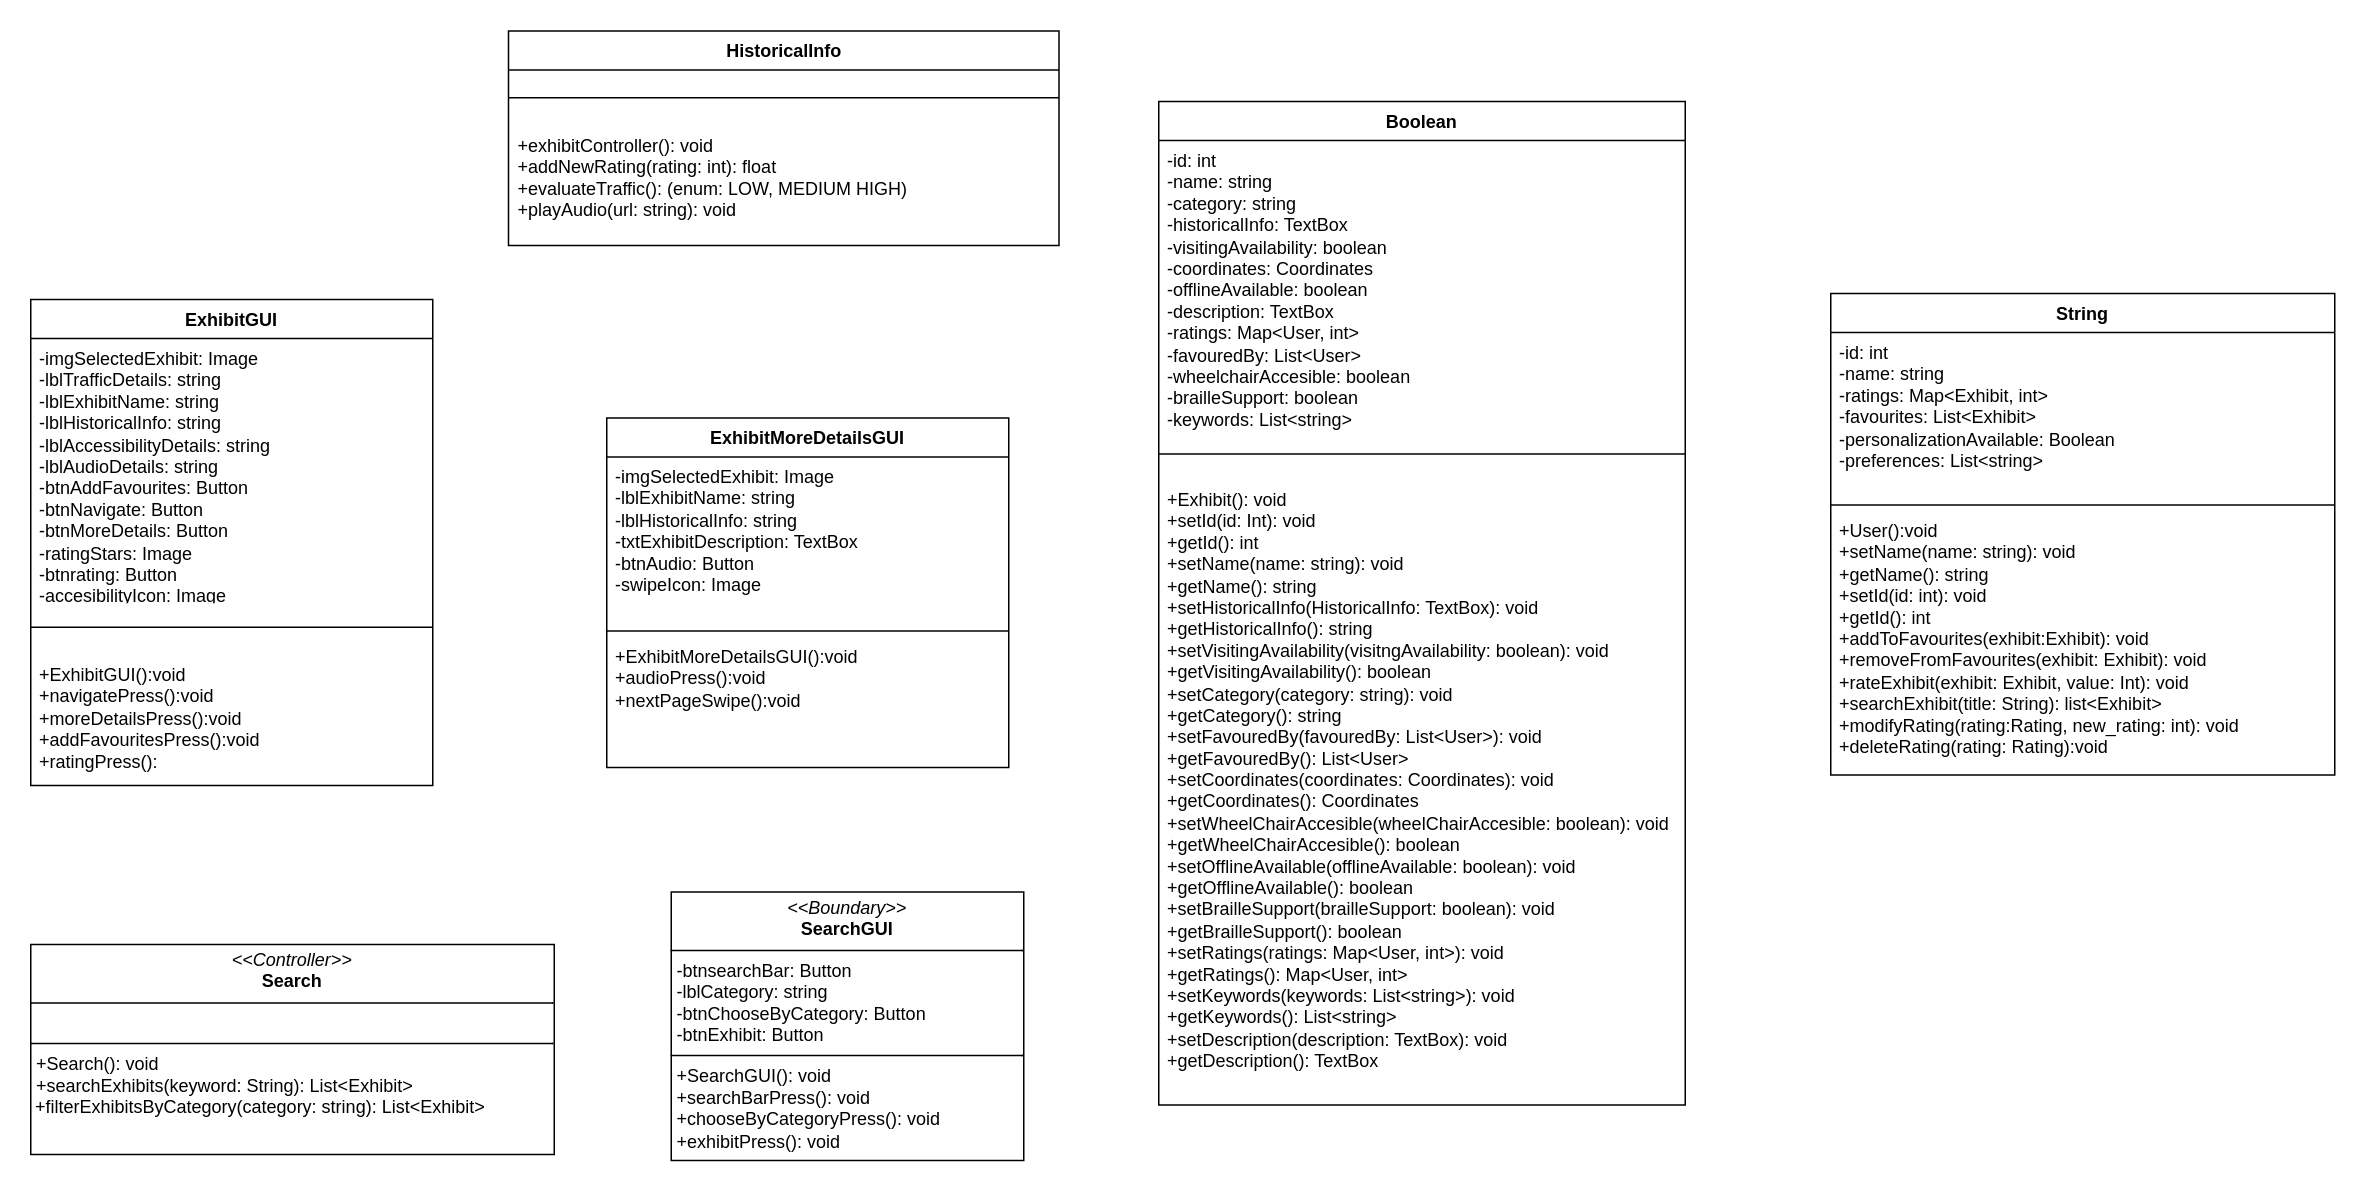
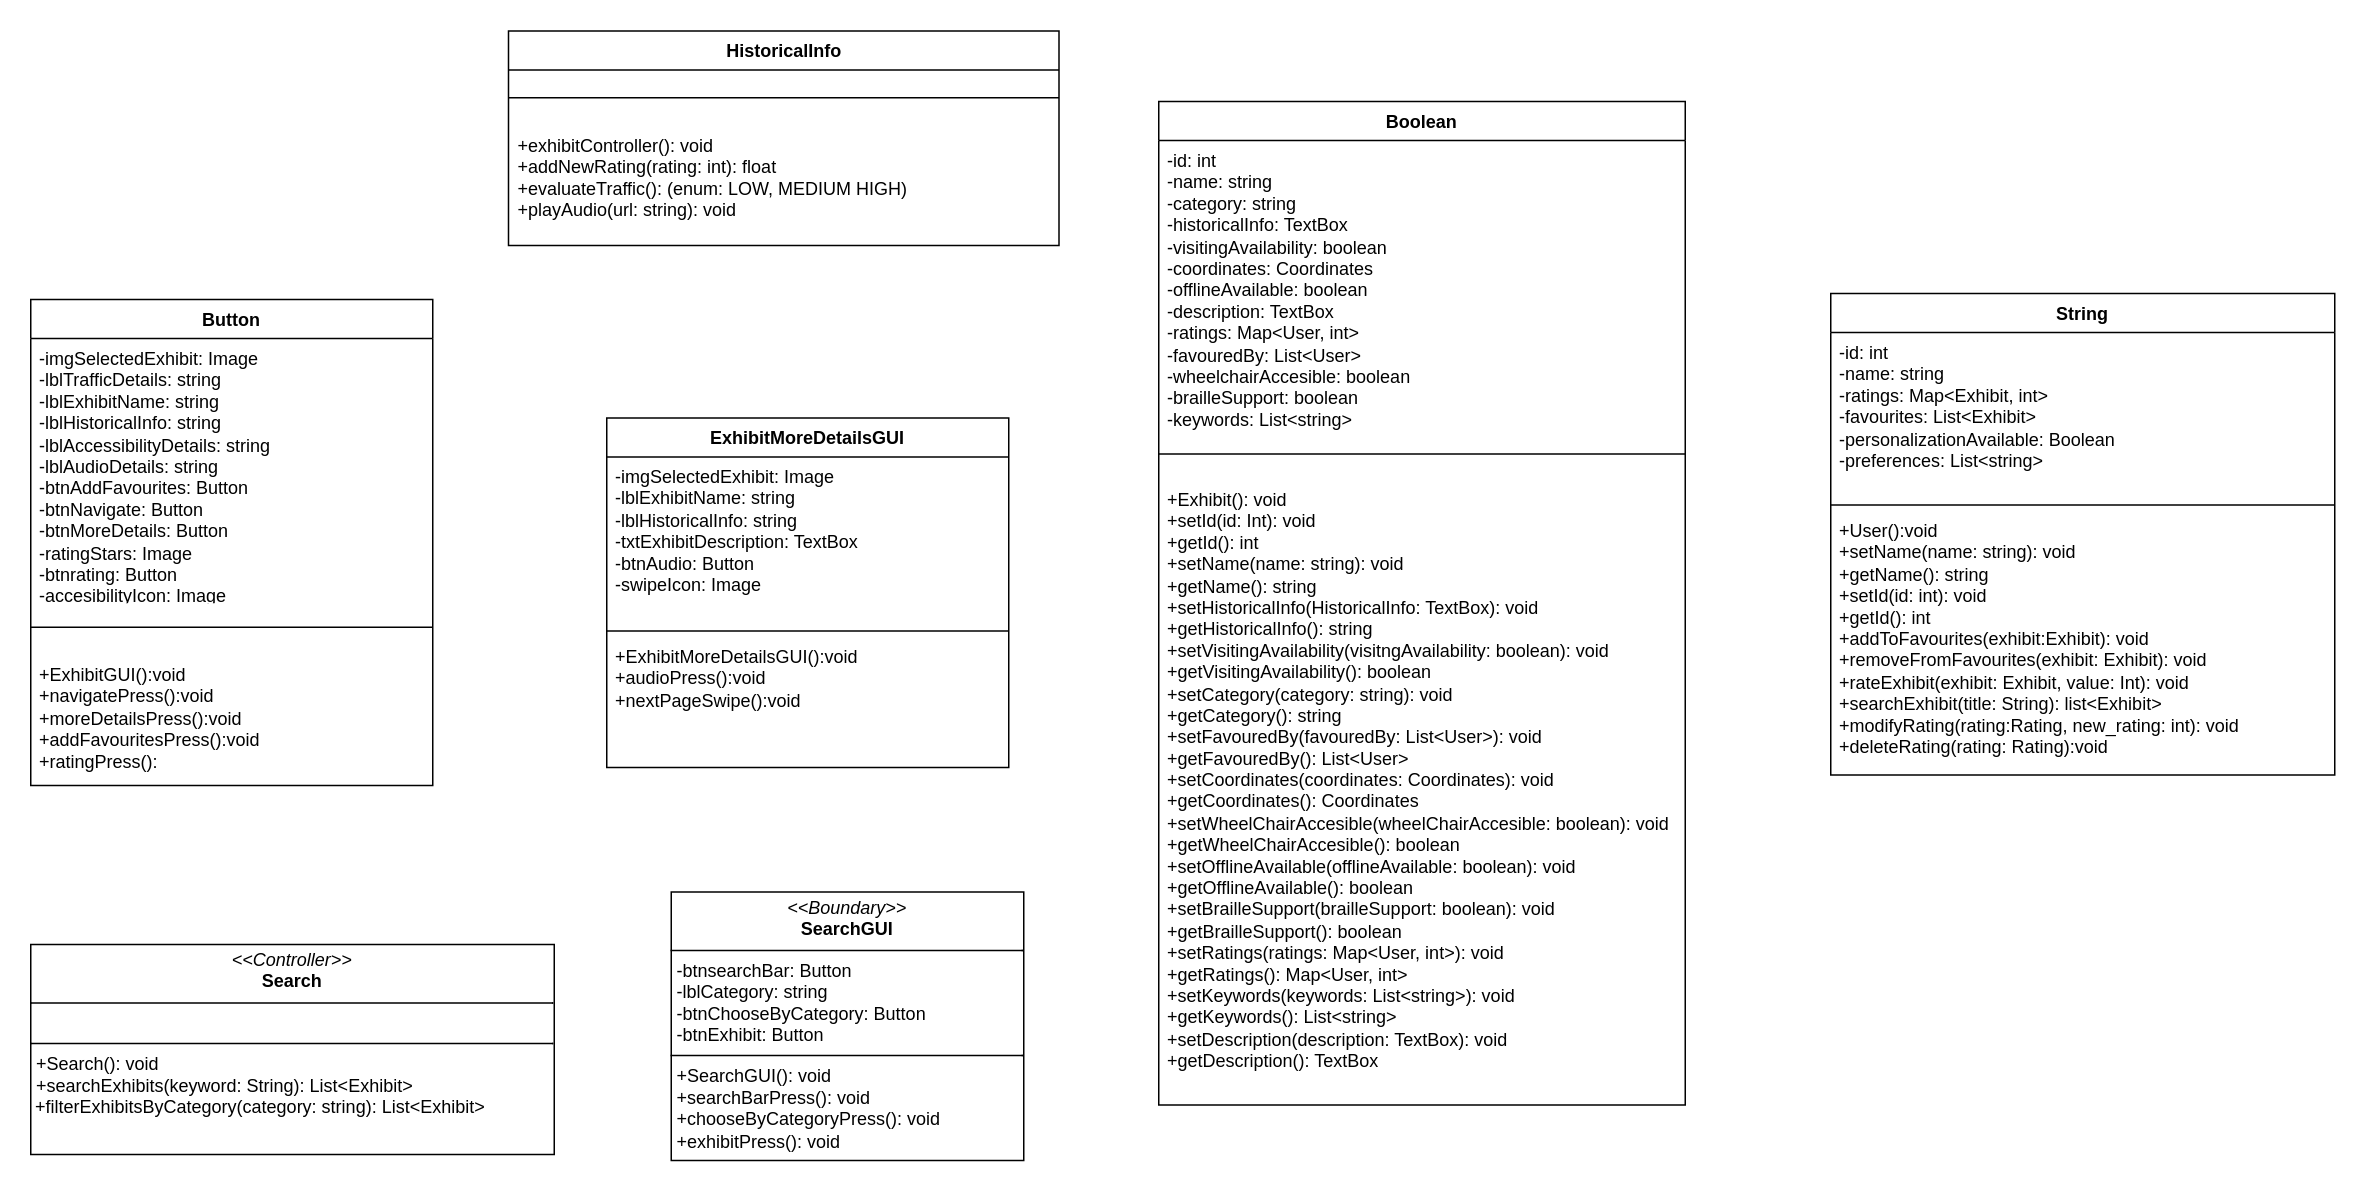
(232, 321) -> (232, 321)
